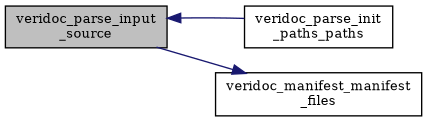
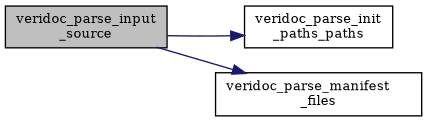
(213, 18) -> (199, 36)
(319, 94) -> (319, 94)
